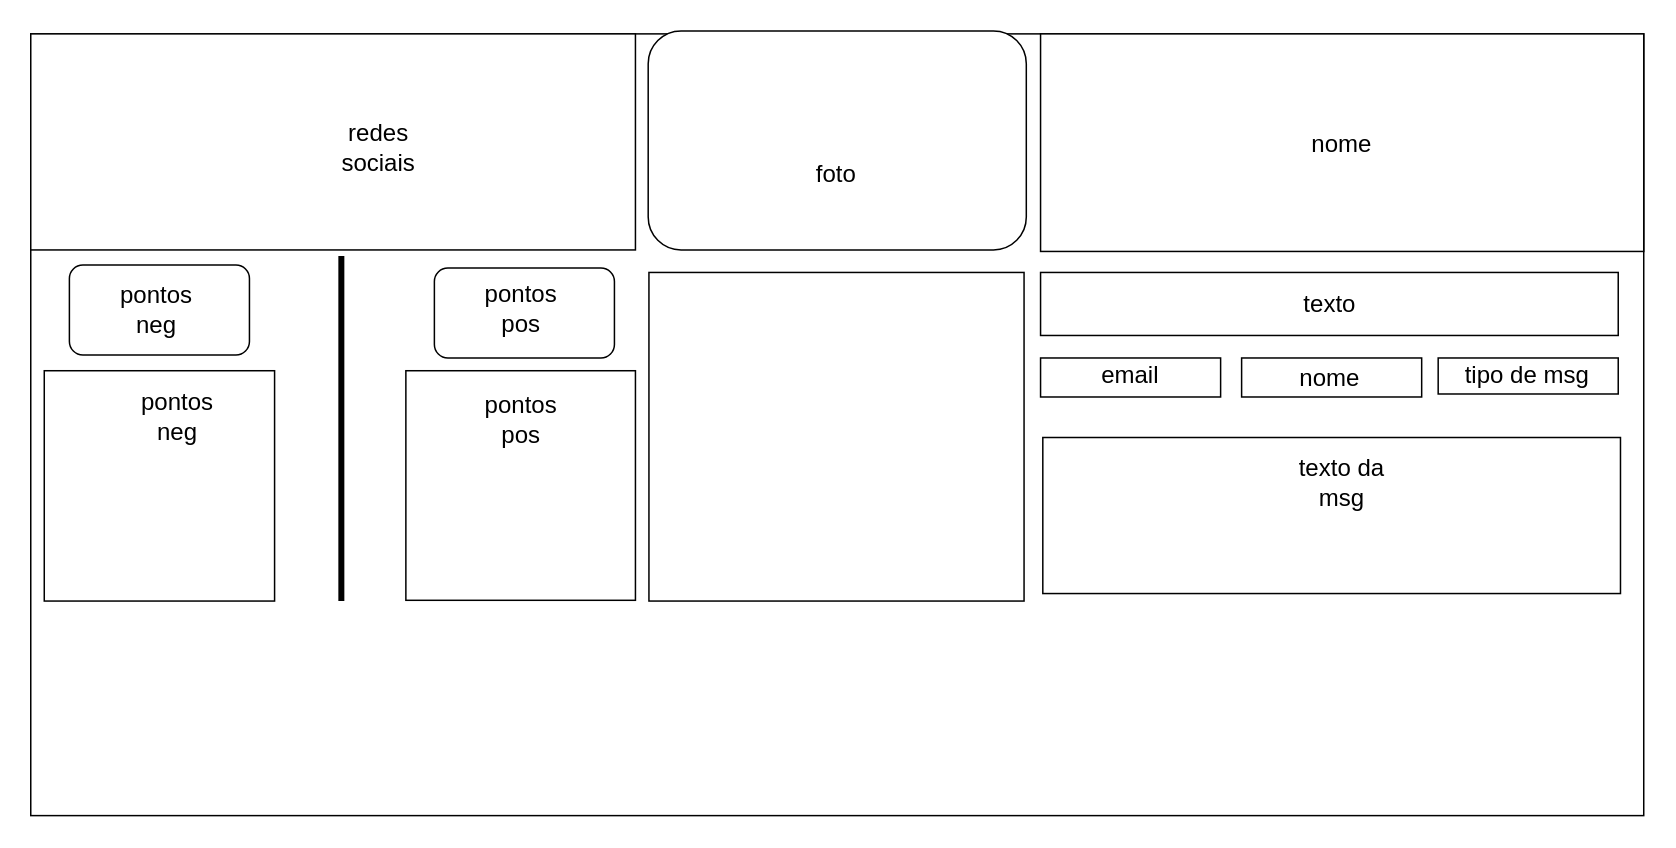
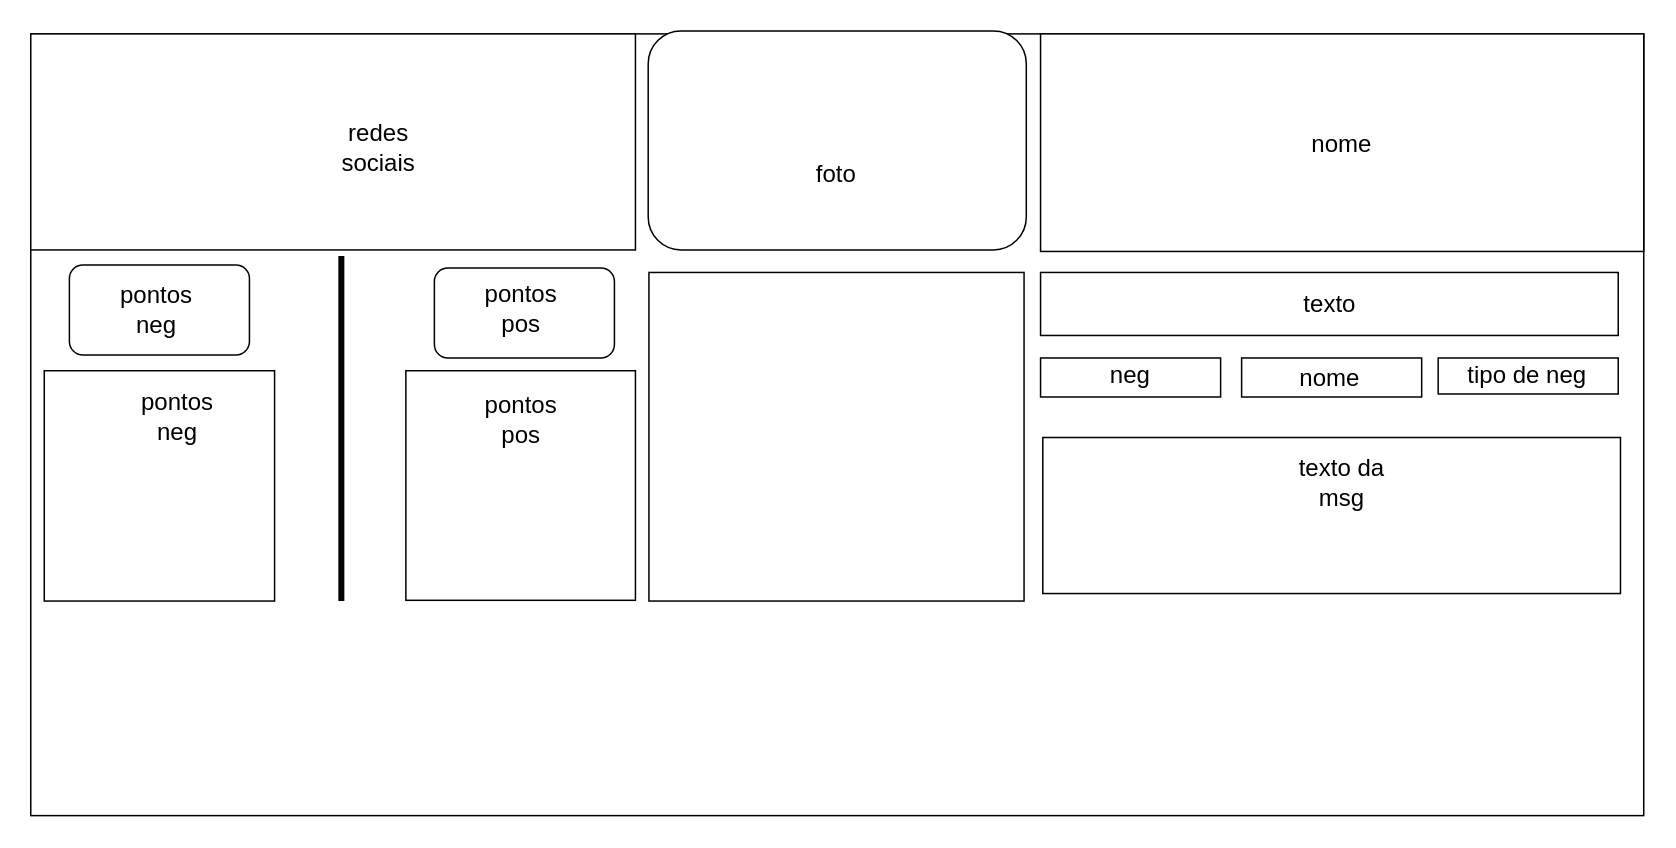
(1130, 374) -> (1130, 374)
(1527, 374) -> (1527, 374)
